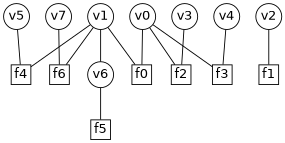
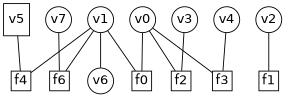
(17, 17) -> (17, 20)
(101, 130) -> none
